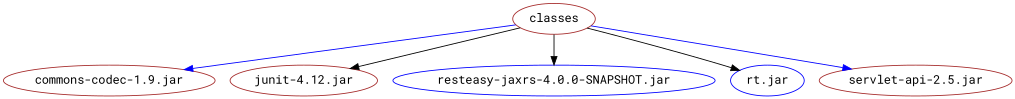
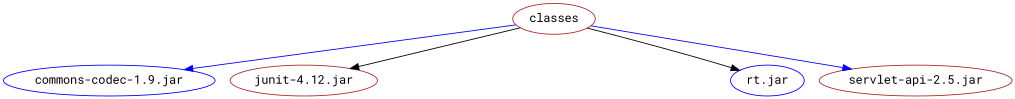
(109, 81) -> (109, 81)
(554, 81) -> none
